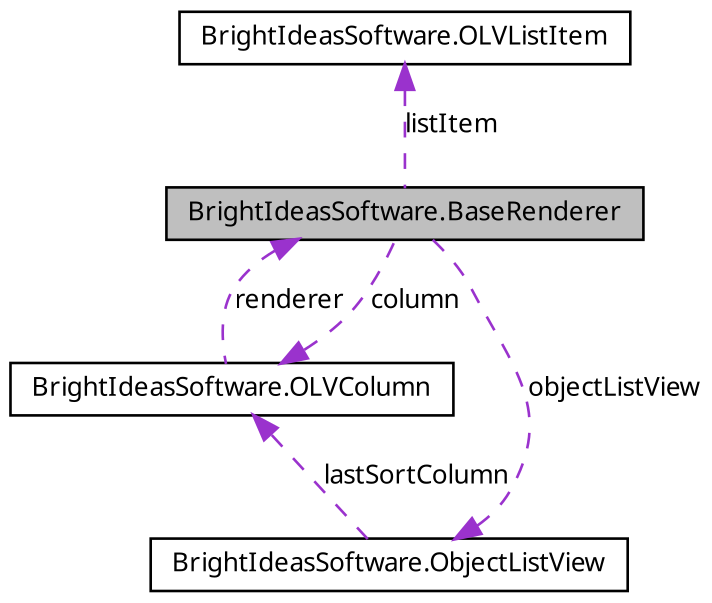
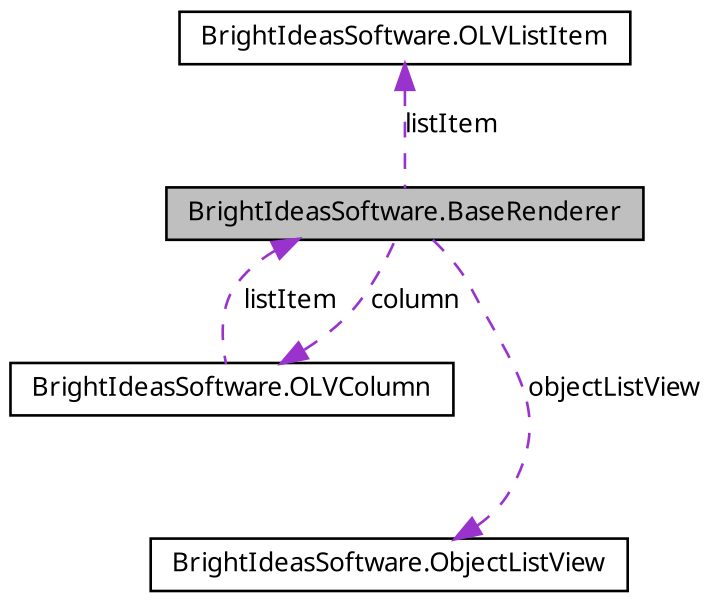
(291, 301) -> (291, 301)
(320, 487) -> none
